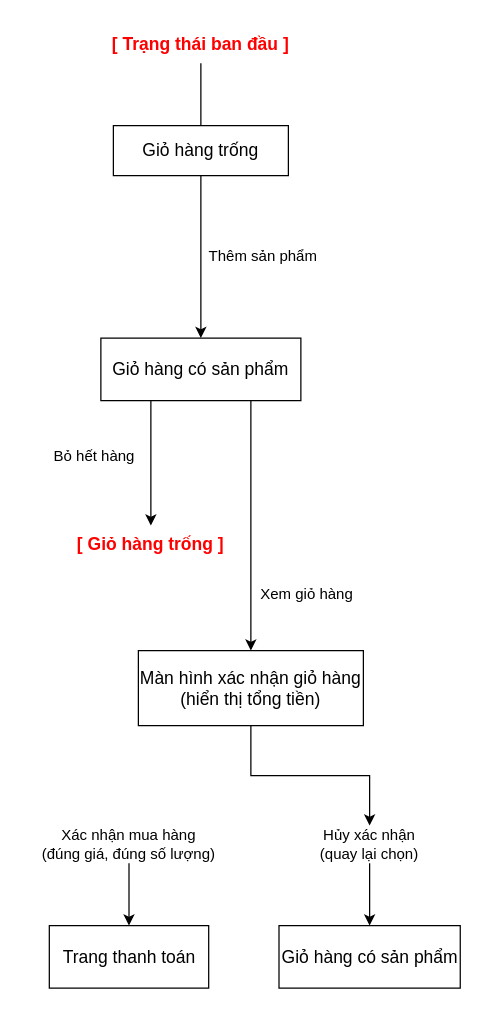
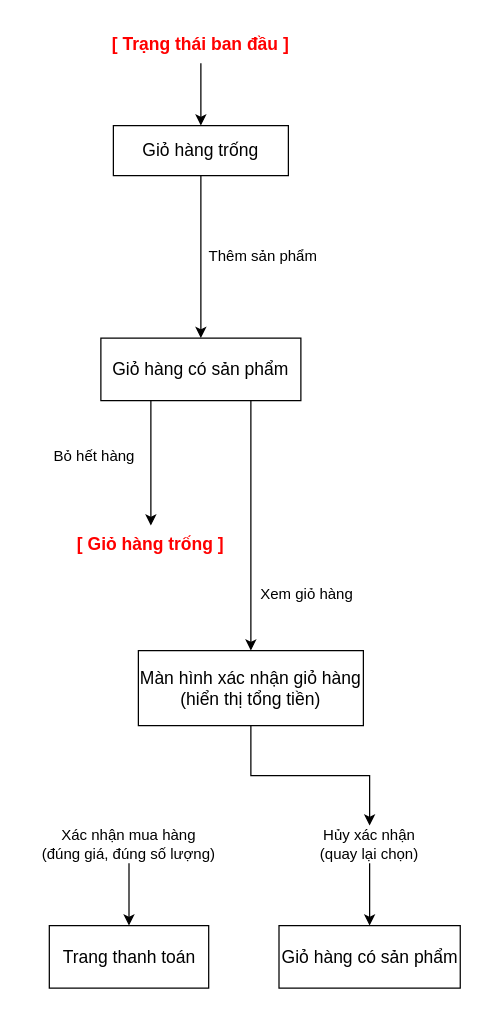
(201, 119) -> (201, 116)
